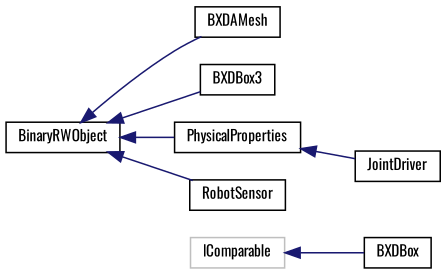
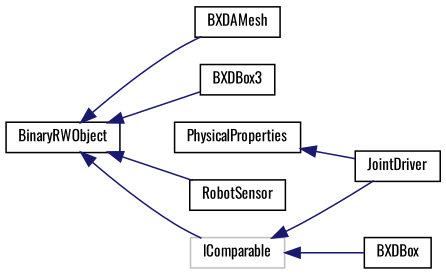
(155, 137) -> (145, 204)
none -> (330, 207)
